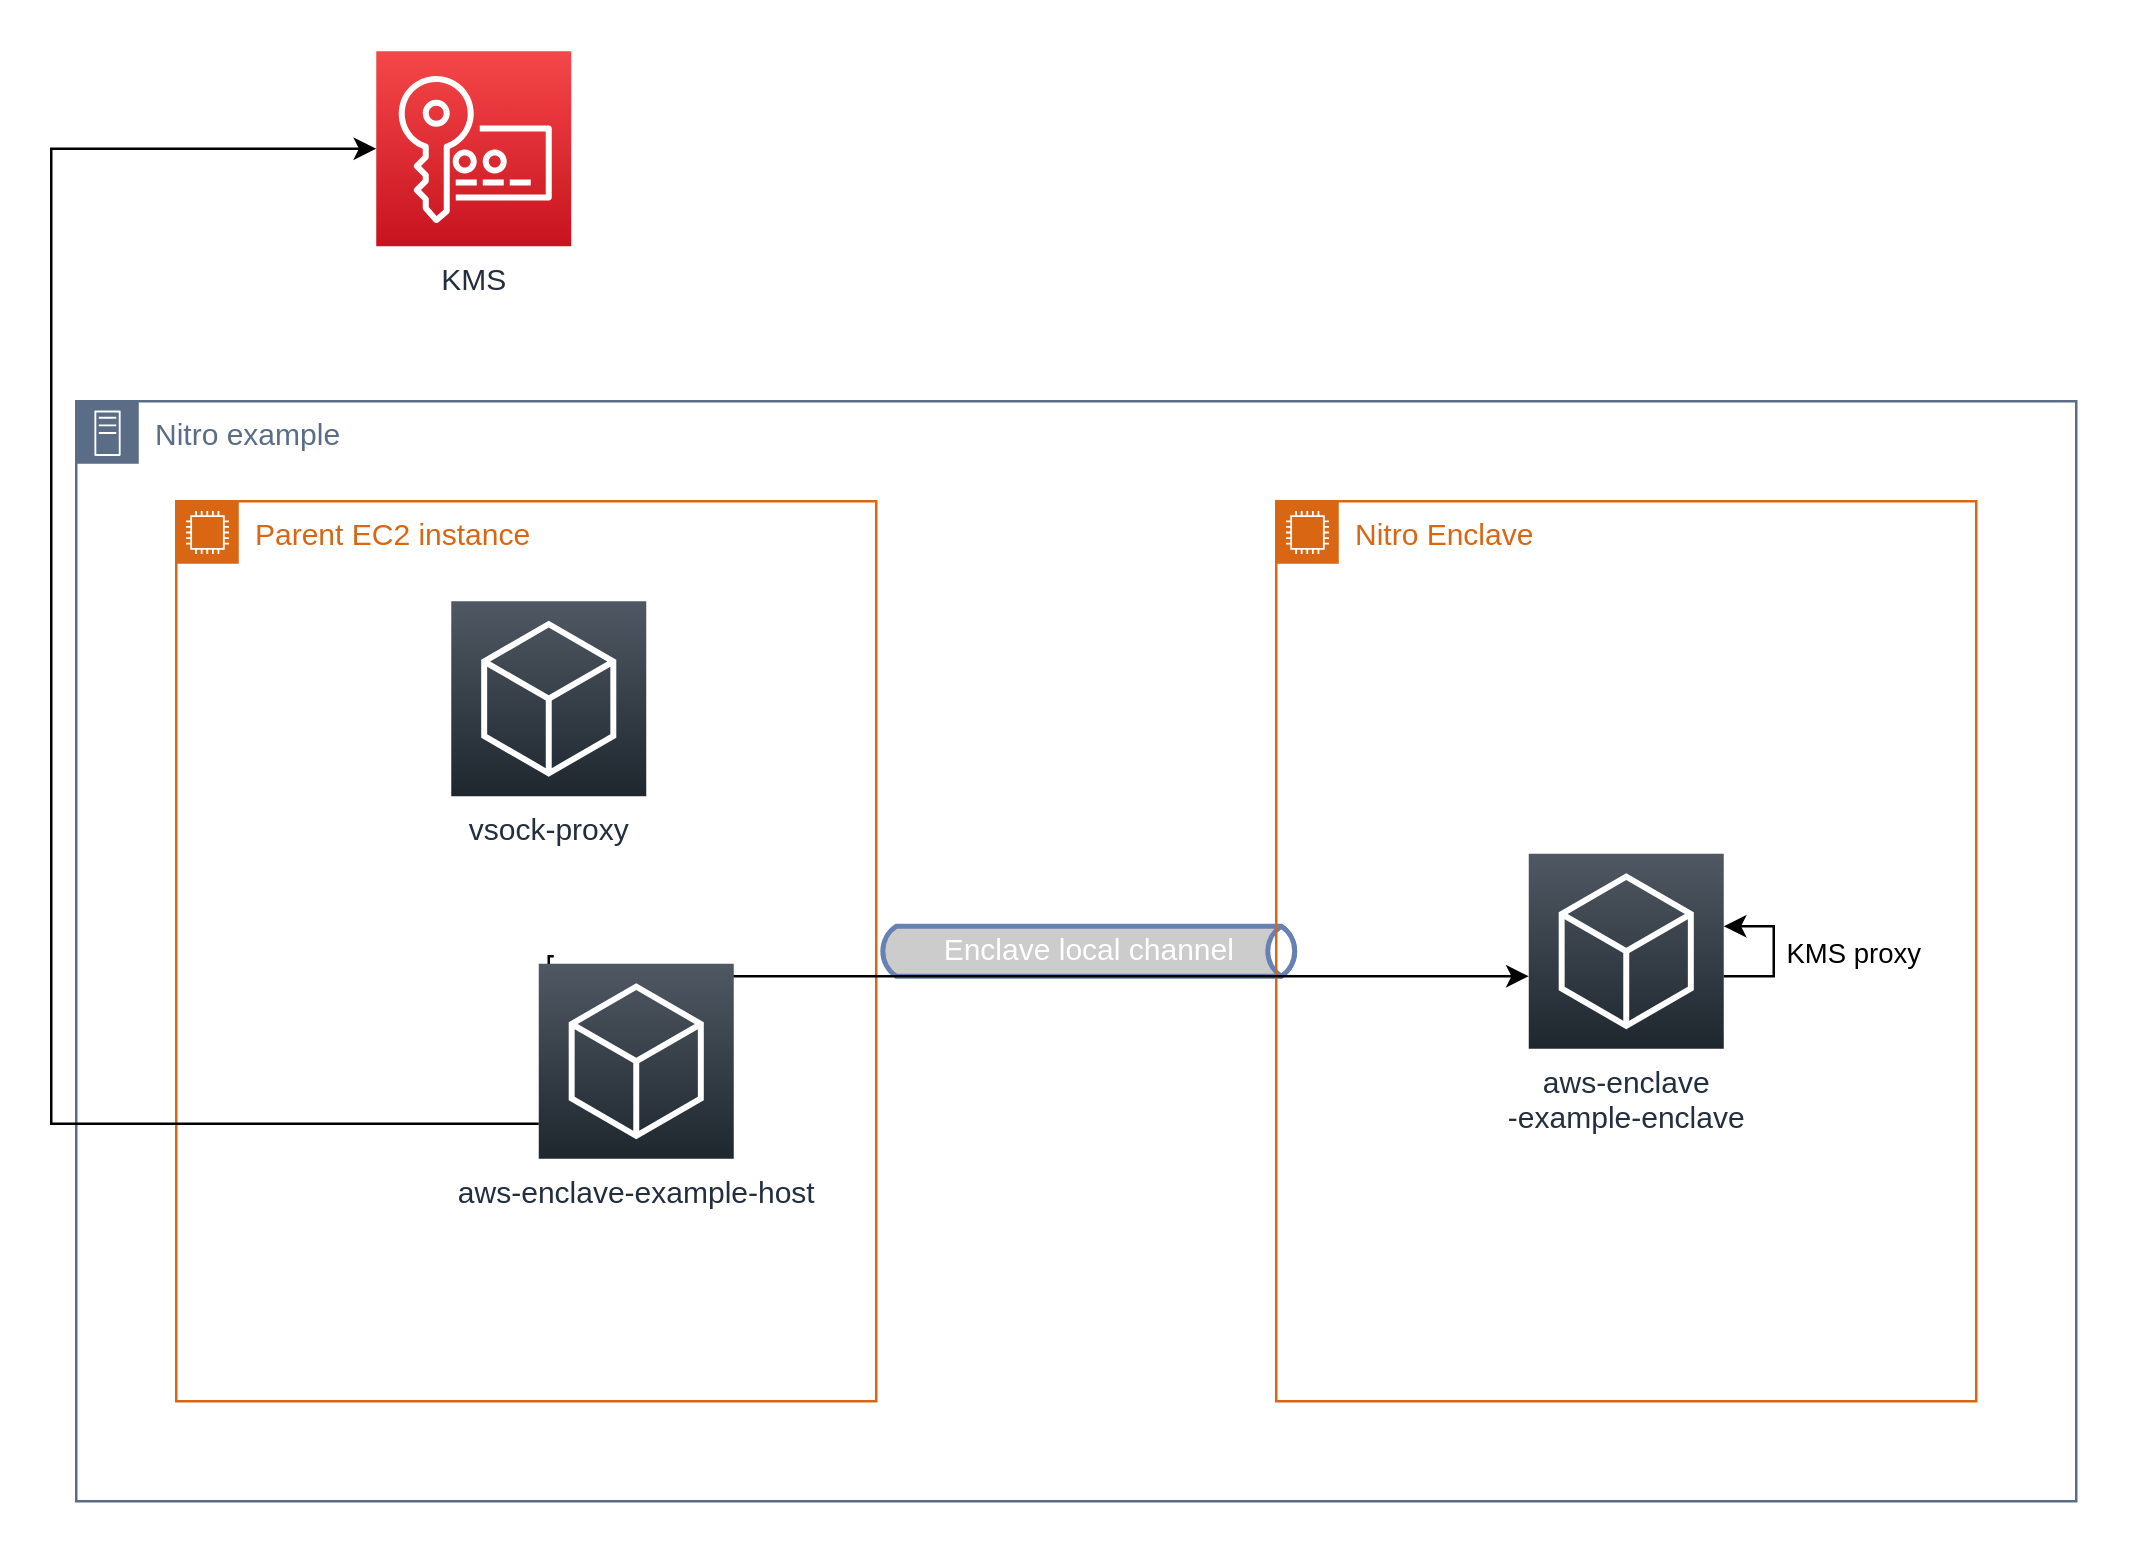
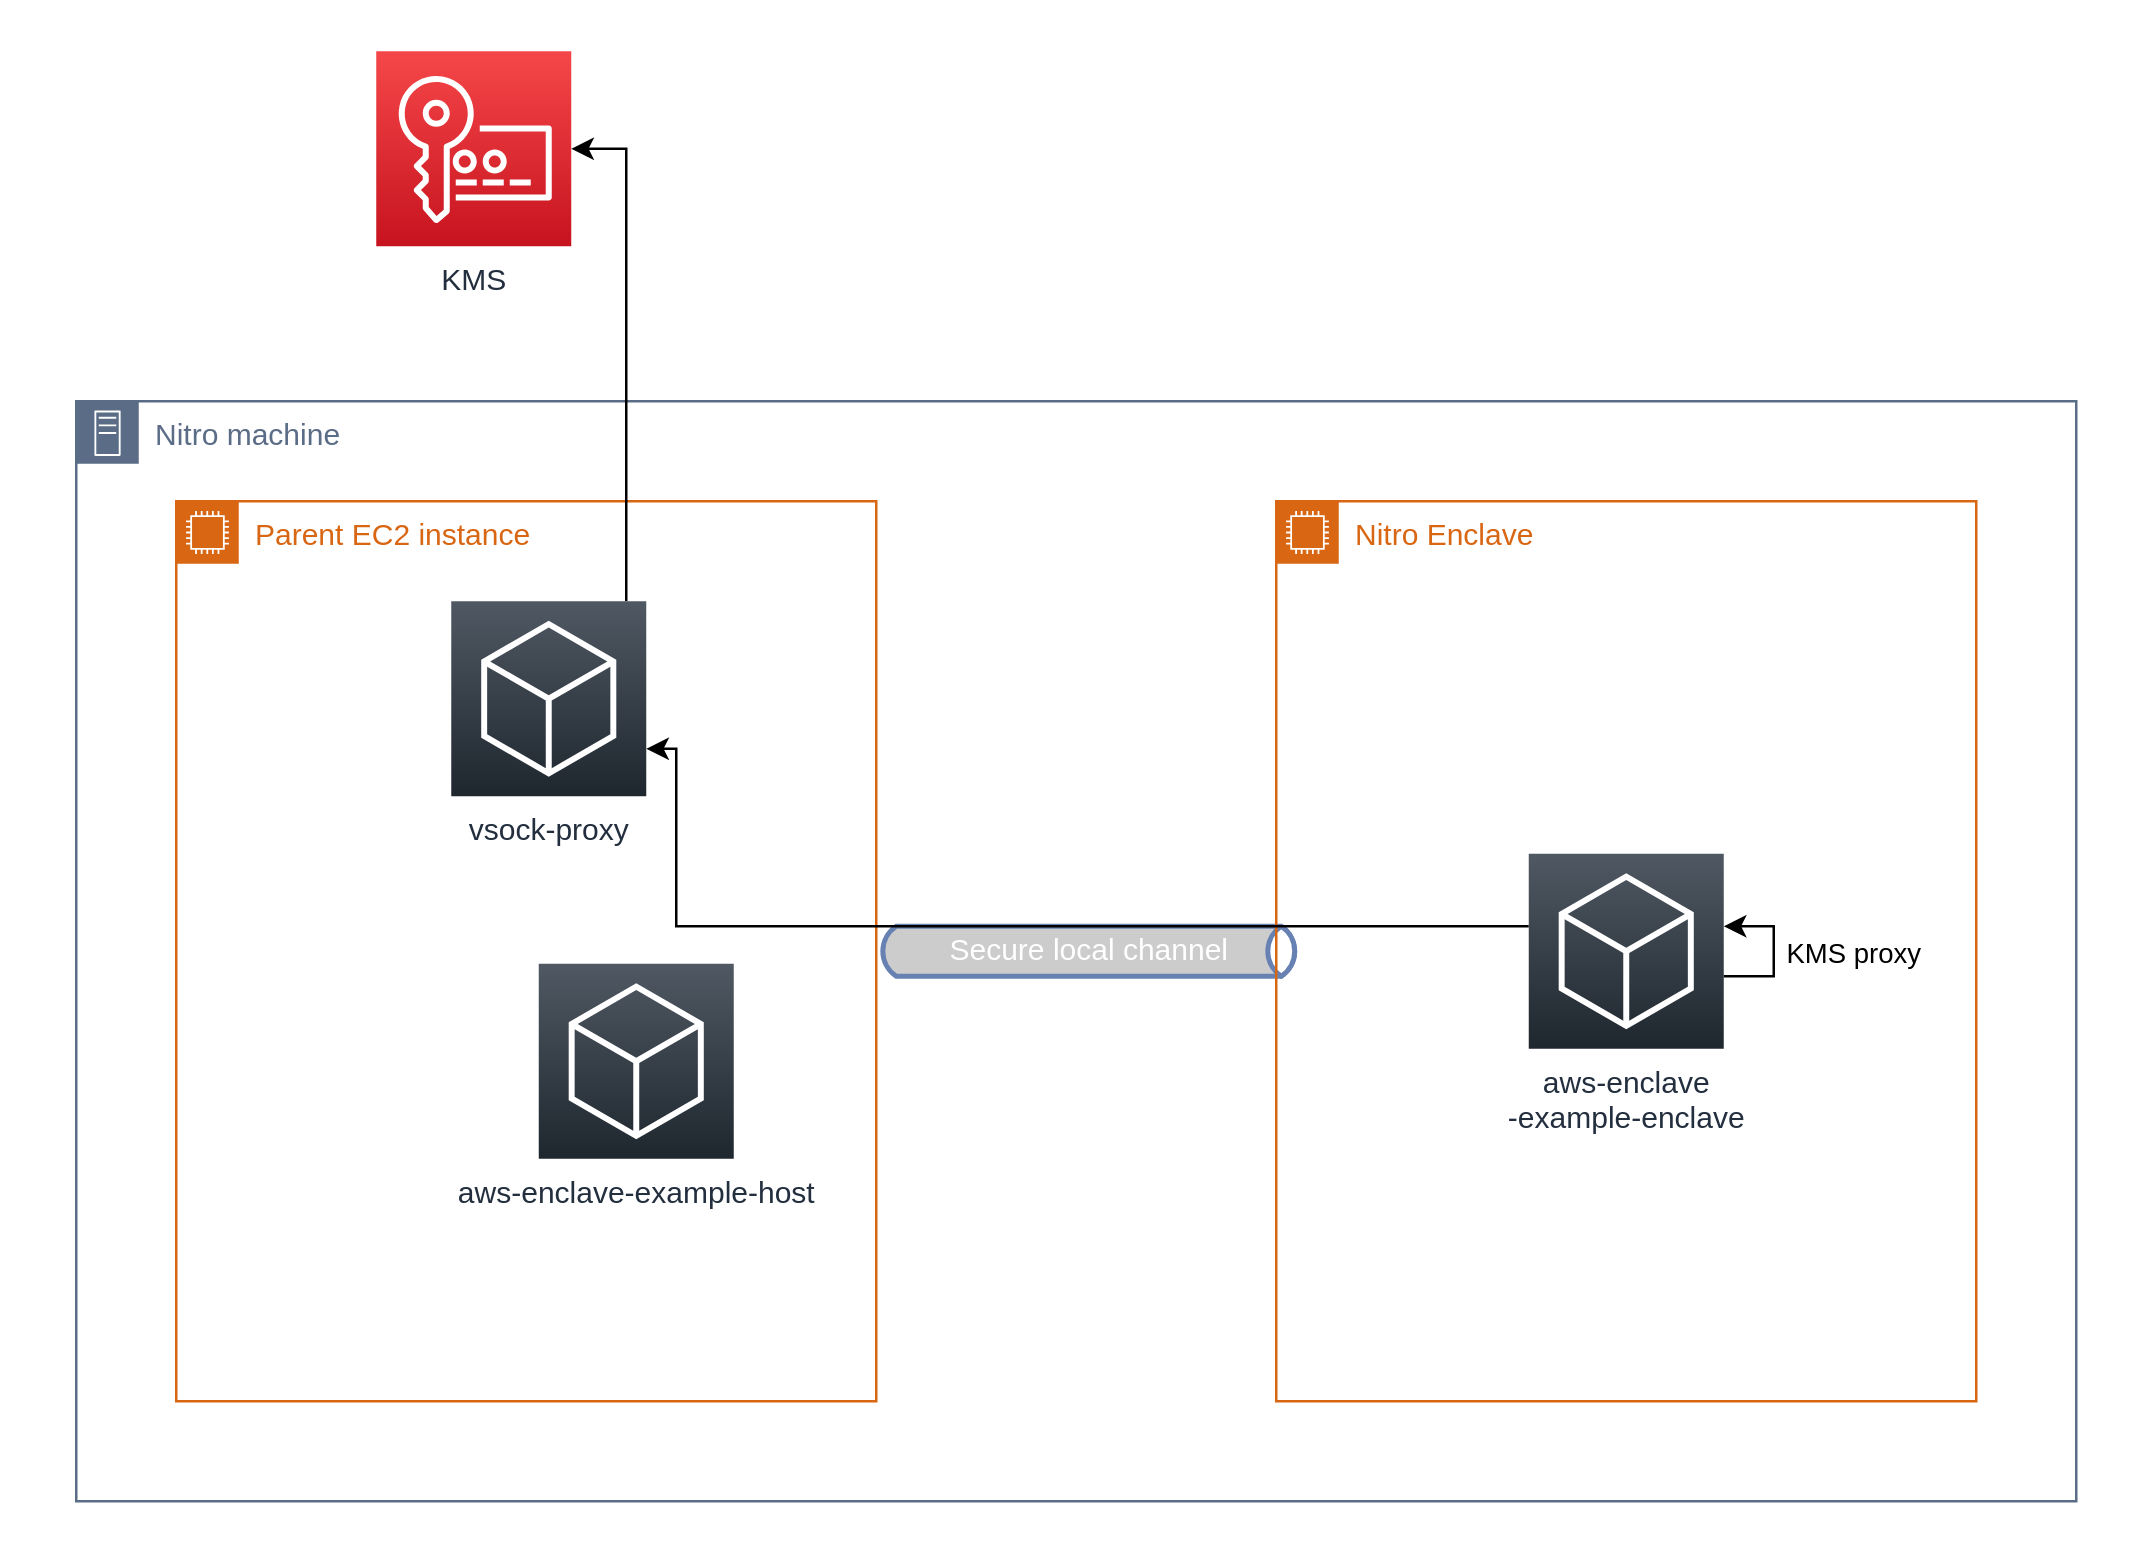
none -> (626, 254)
(254, 437) -> (254, 437)
(51, 726) -> none
none -> (1206, 926)
(1090, 951) -> (1090, 951)
(1197, 976) -> none
